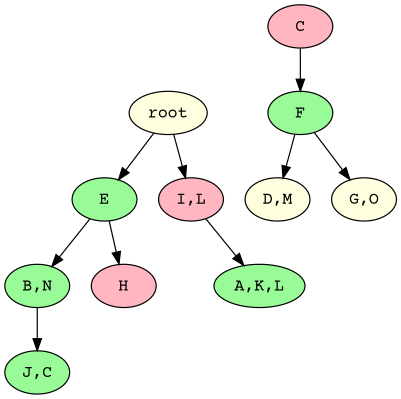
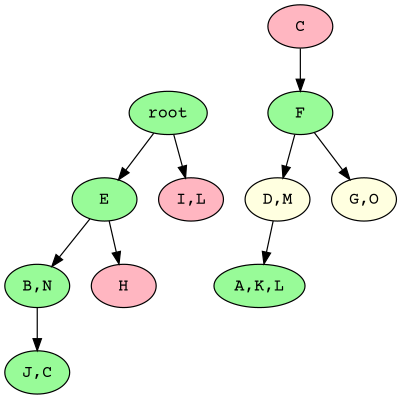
(168, 113) -> (168, 113)
(221, 237) -> (270, 237)
